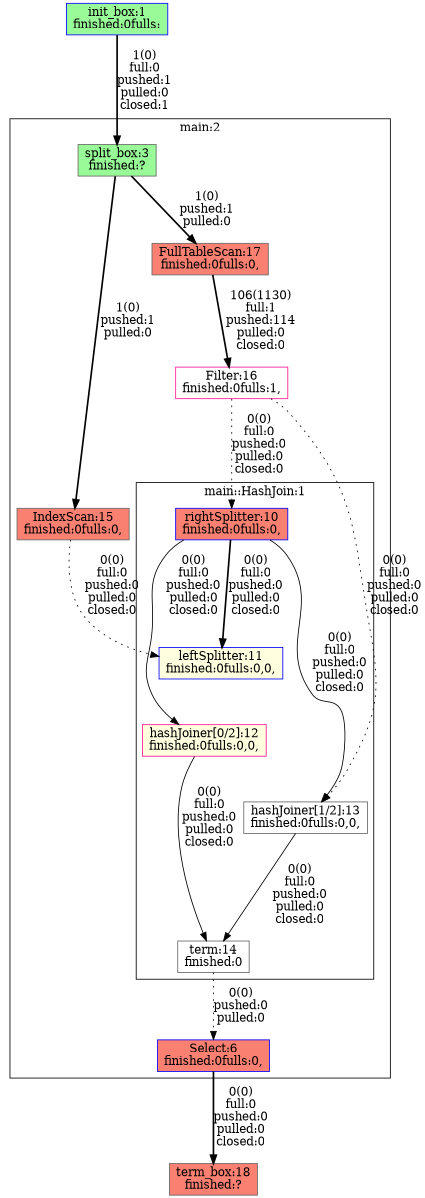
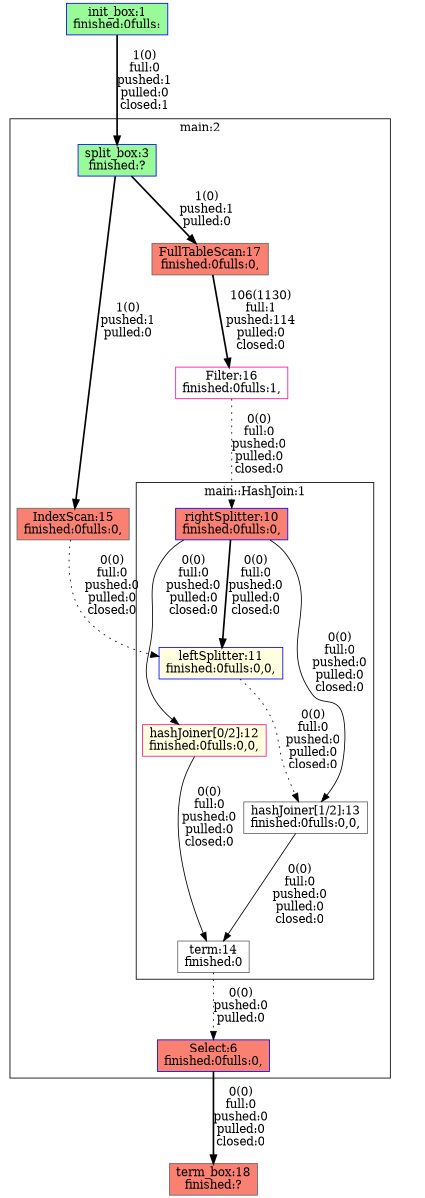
(117, 160) -> (117, 160)
(364, 590) -> (276, 732)
